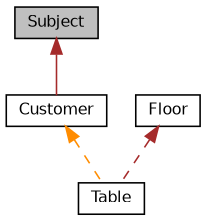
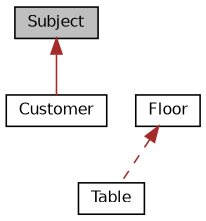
(88, 161) -> none
